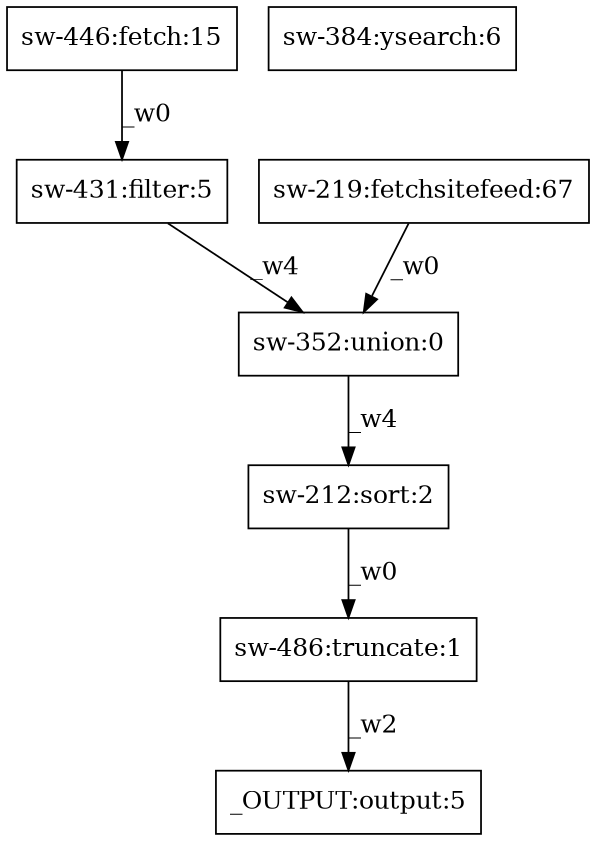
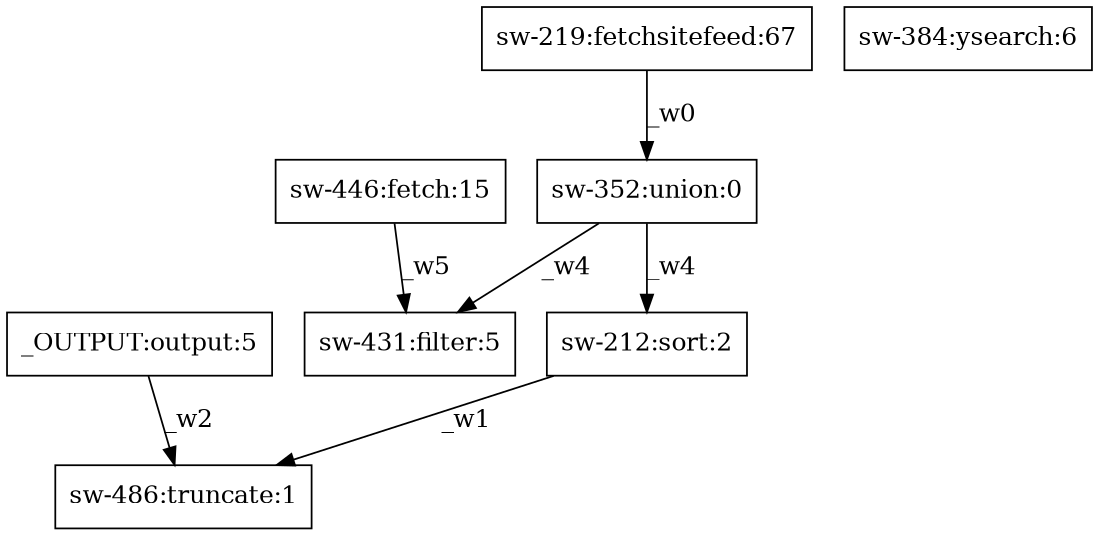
(147, 115) -> (426, 268)
(228, 263) -> (536, 263)
(373, 573) -> (466, 420)
(348, 717) -> (159, 412)
